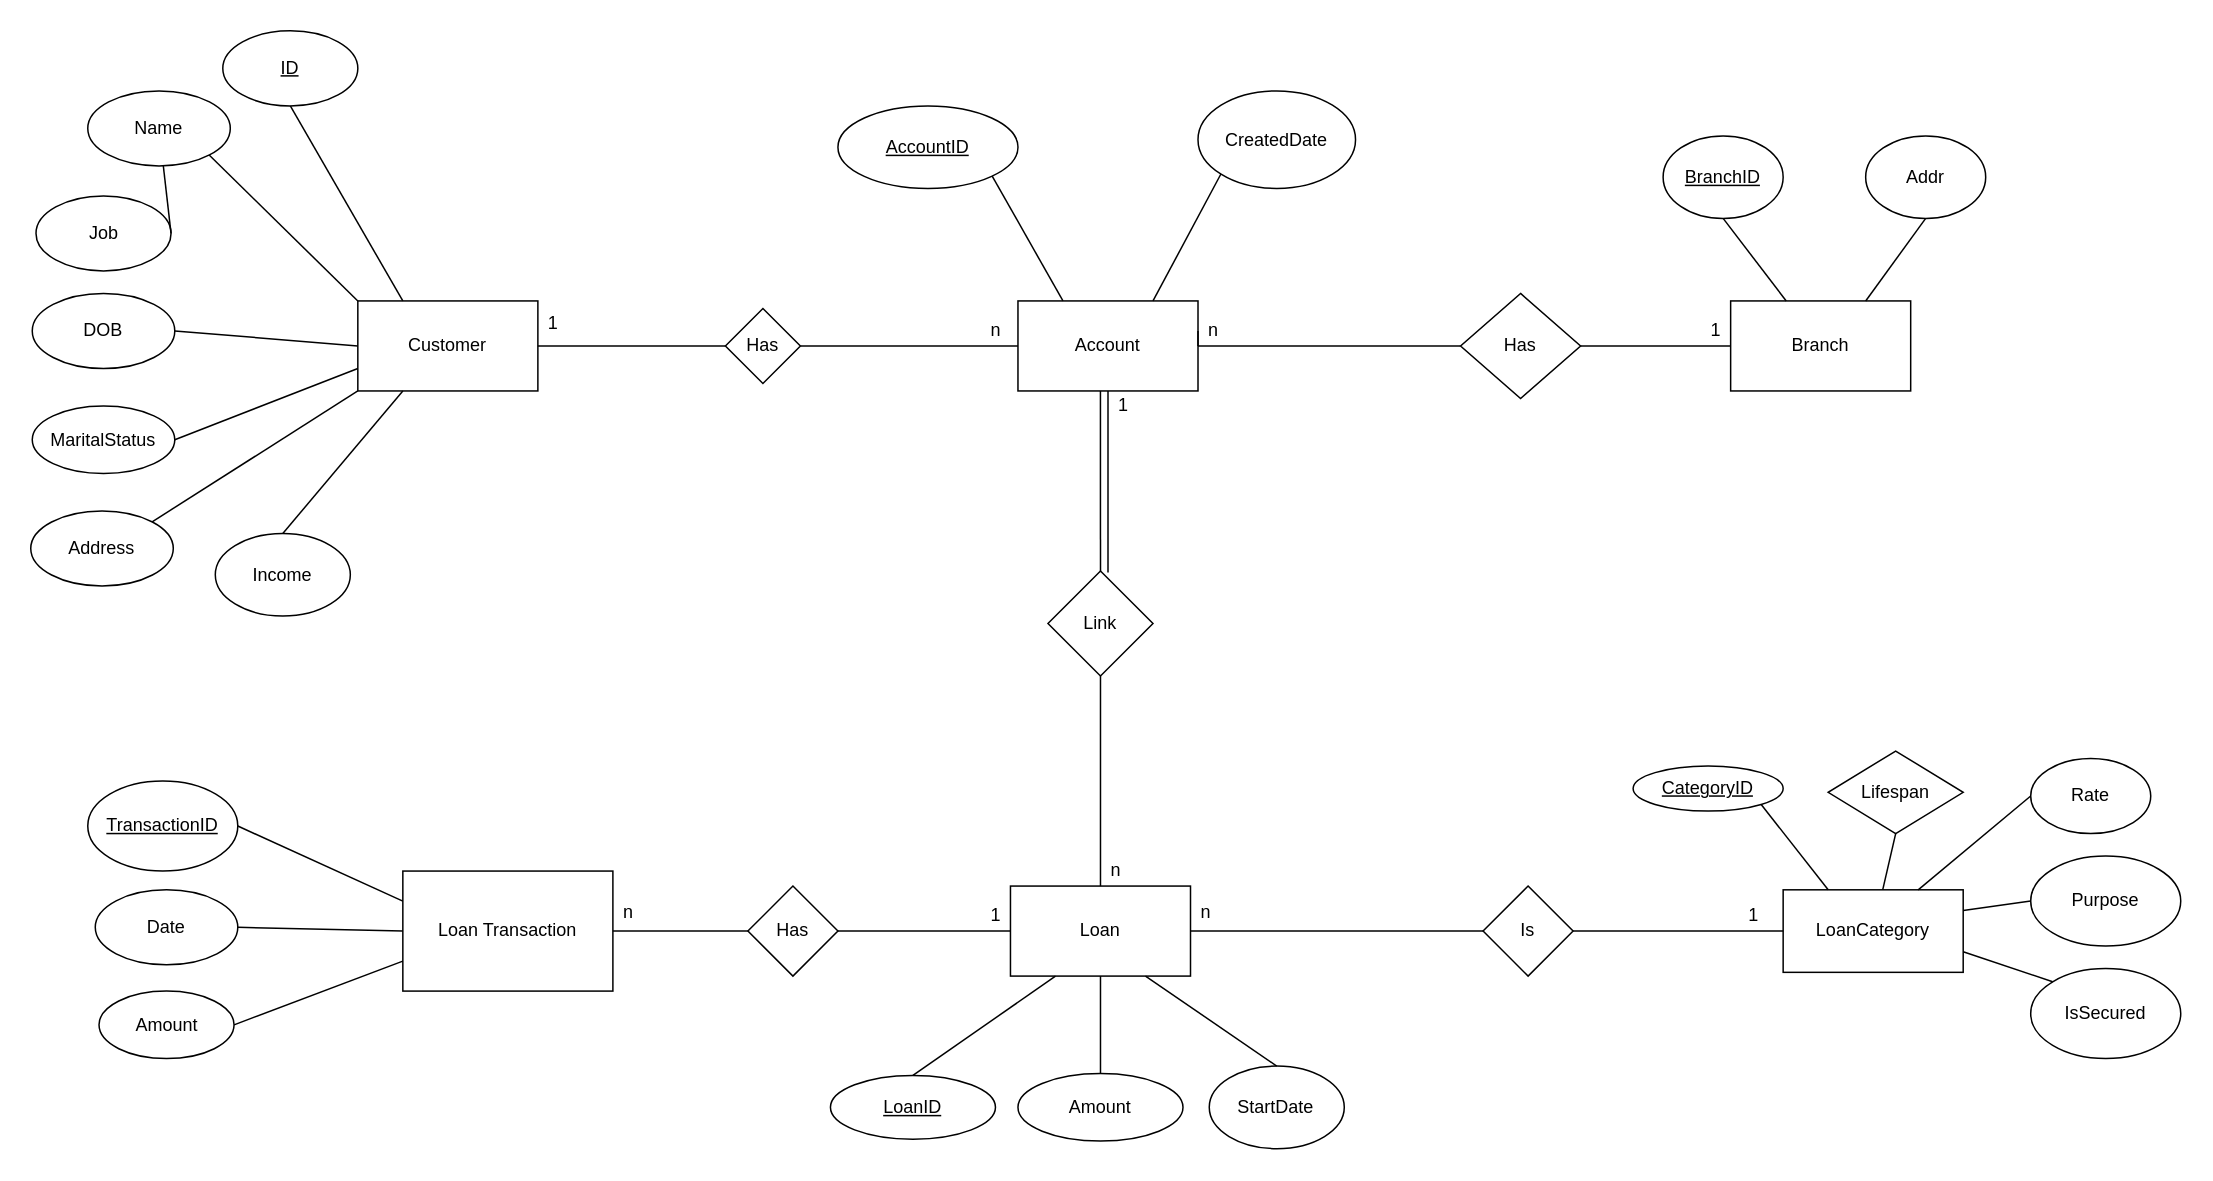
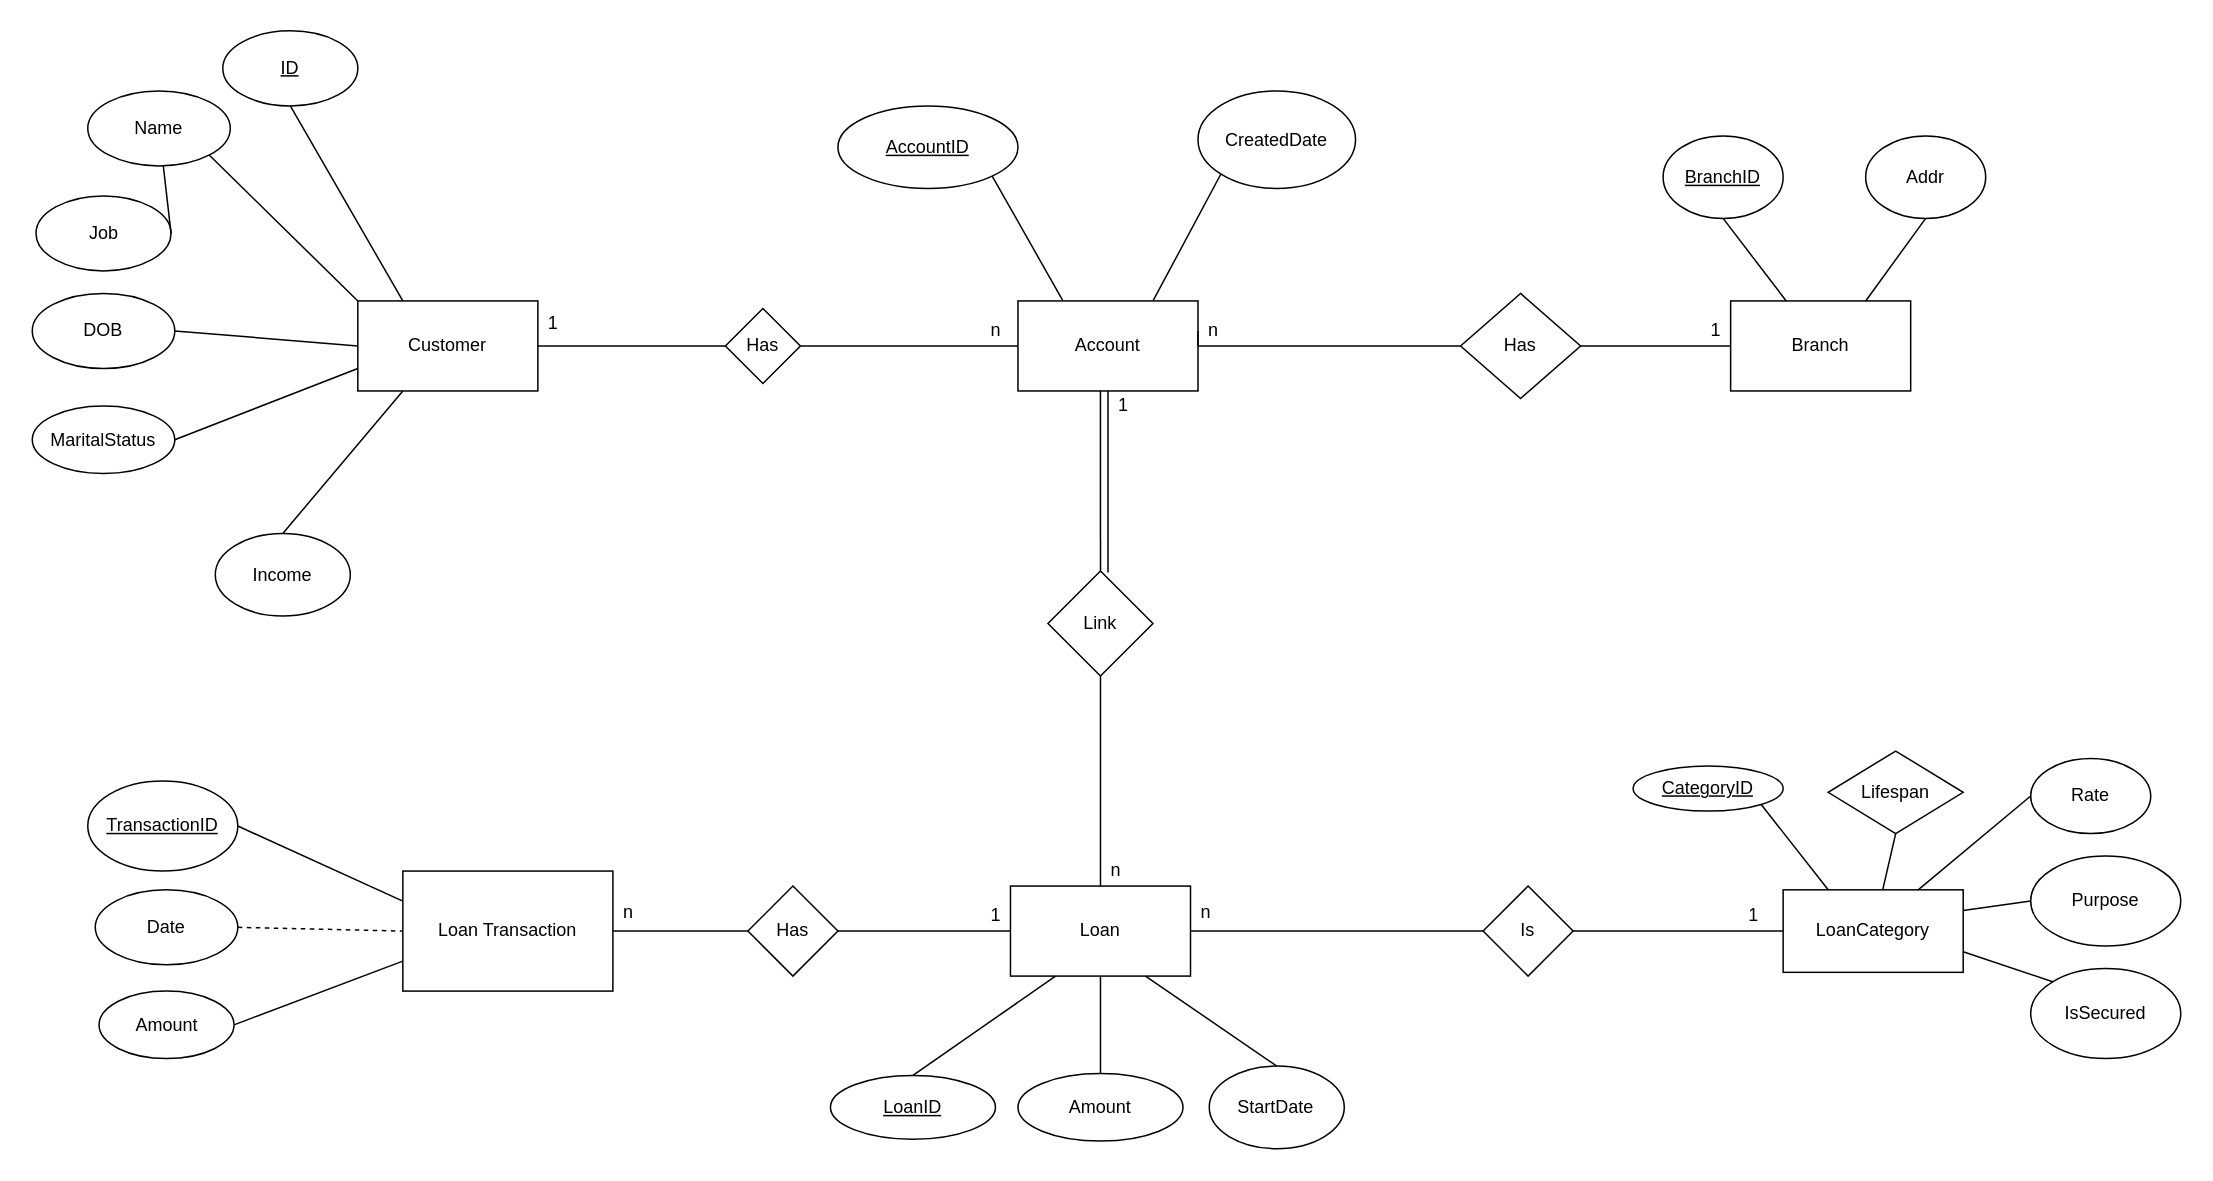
(255, 456) -> none
(102, 548) -> none
(320, 929) -> (320, 929)
